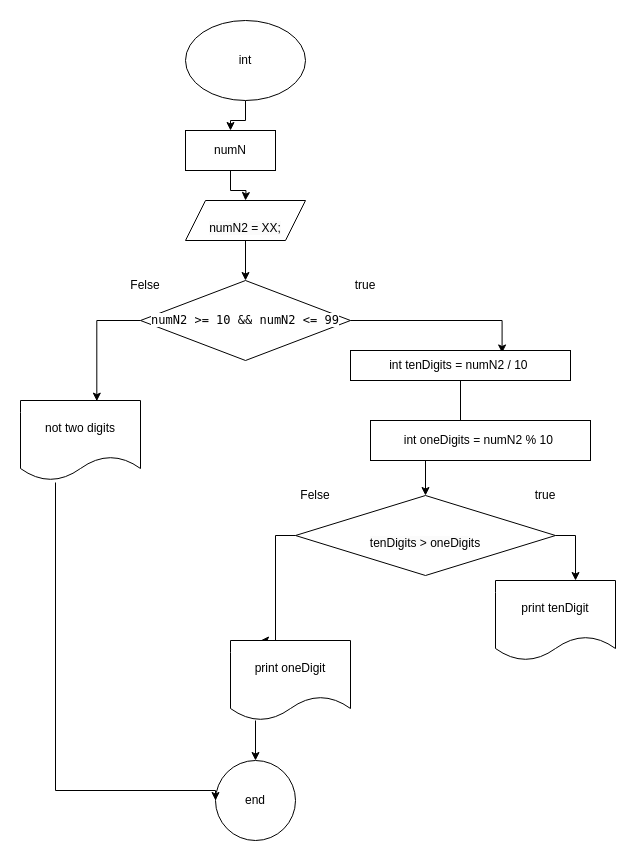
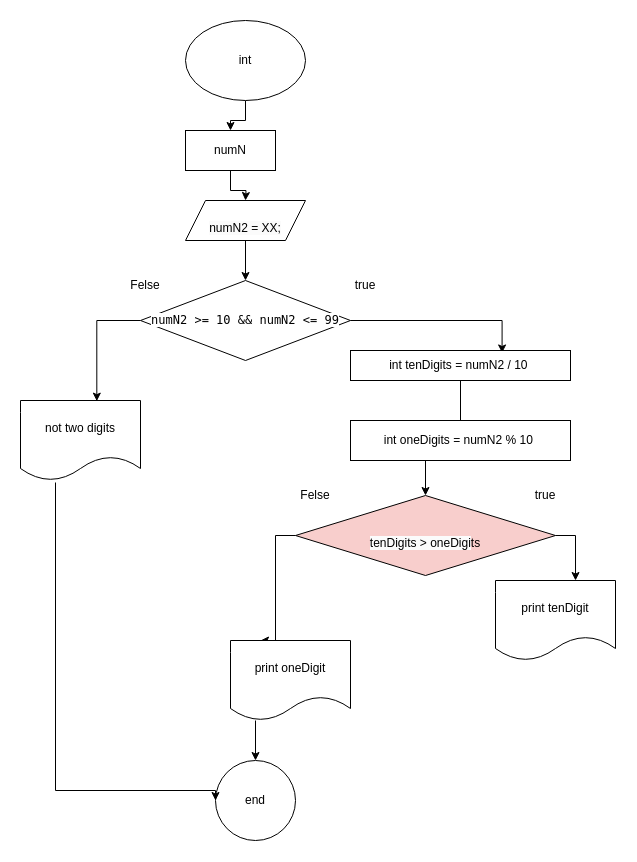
(481, 441) -> (461, 441)
(426, 536) -> (426, 536)
